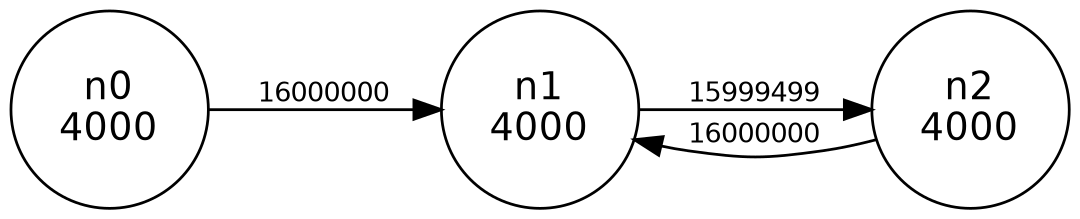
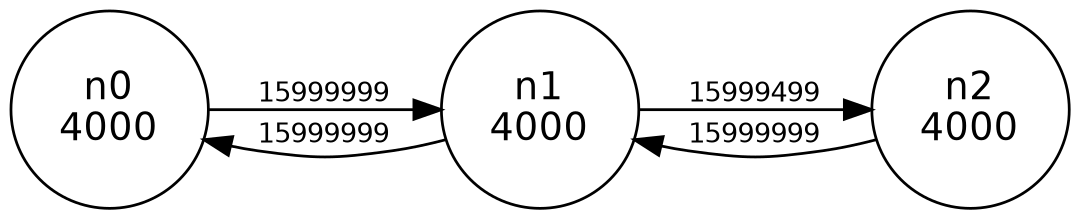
(325, 95) -> (325, 95)
(755, 136) -> (755, 136)
none -> (339, 157)
